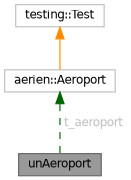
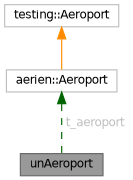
(60, 16) -> (62, 16)
